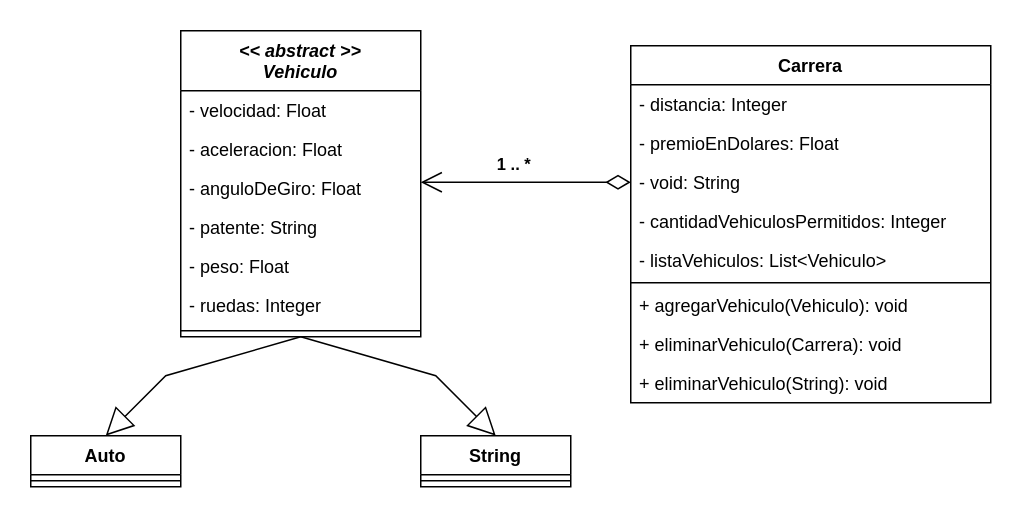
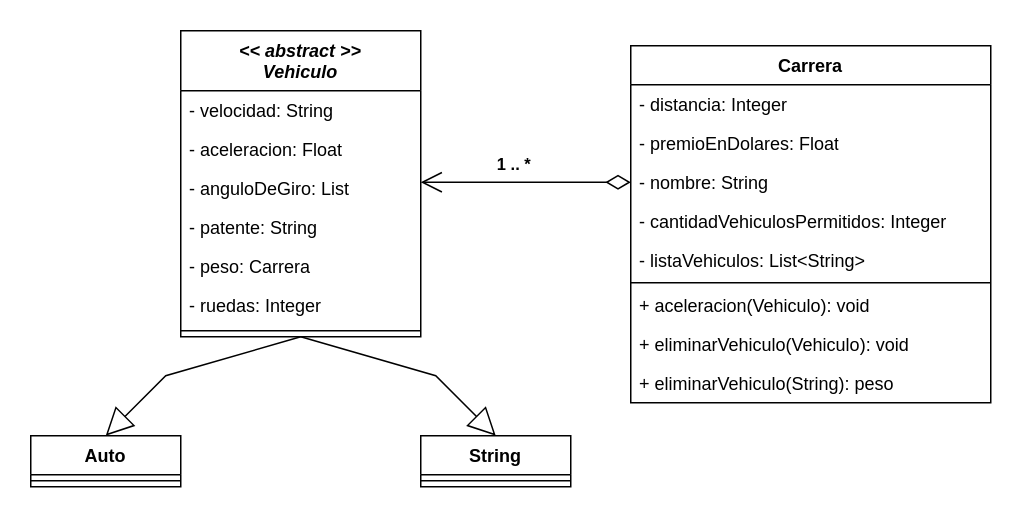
(266, 111) -> (271, 111)
(699, 184) -> (711, 184)
(281, 189) -> (276, 189)
(778, 262) -> (770, 262)
(245, 267) -> (258, 267)
(787, 307) -> (767, 307)
(785, 346) -> (785, 346)
(778, 385) -> (780, 385)
